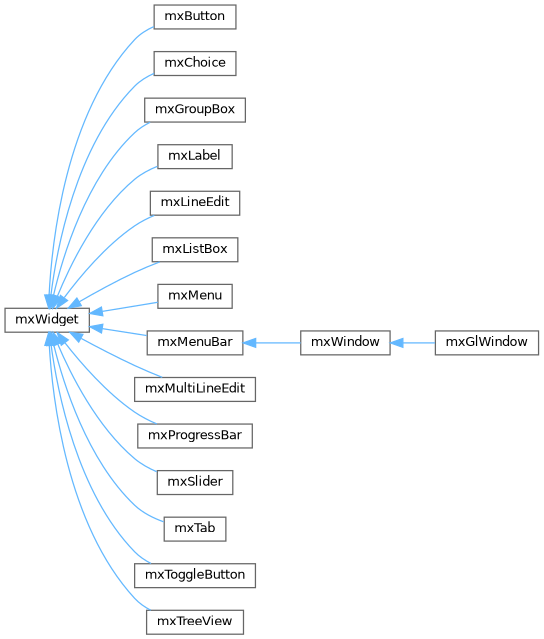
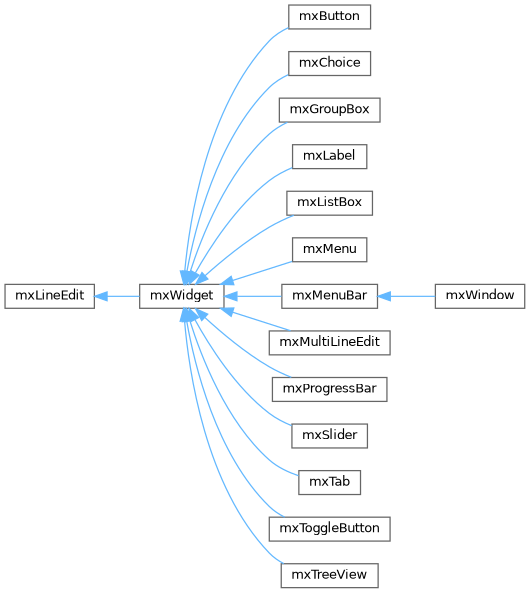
(105, 251) -> (123, 296)
(487, 343) -> none
